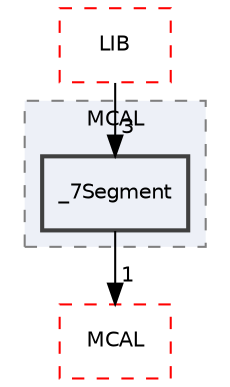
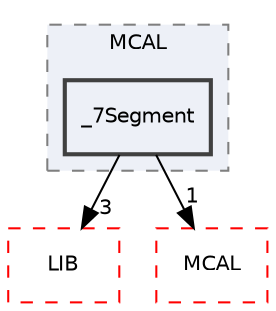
(115, 113) -> (105, 183)
